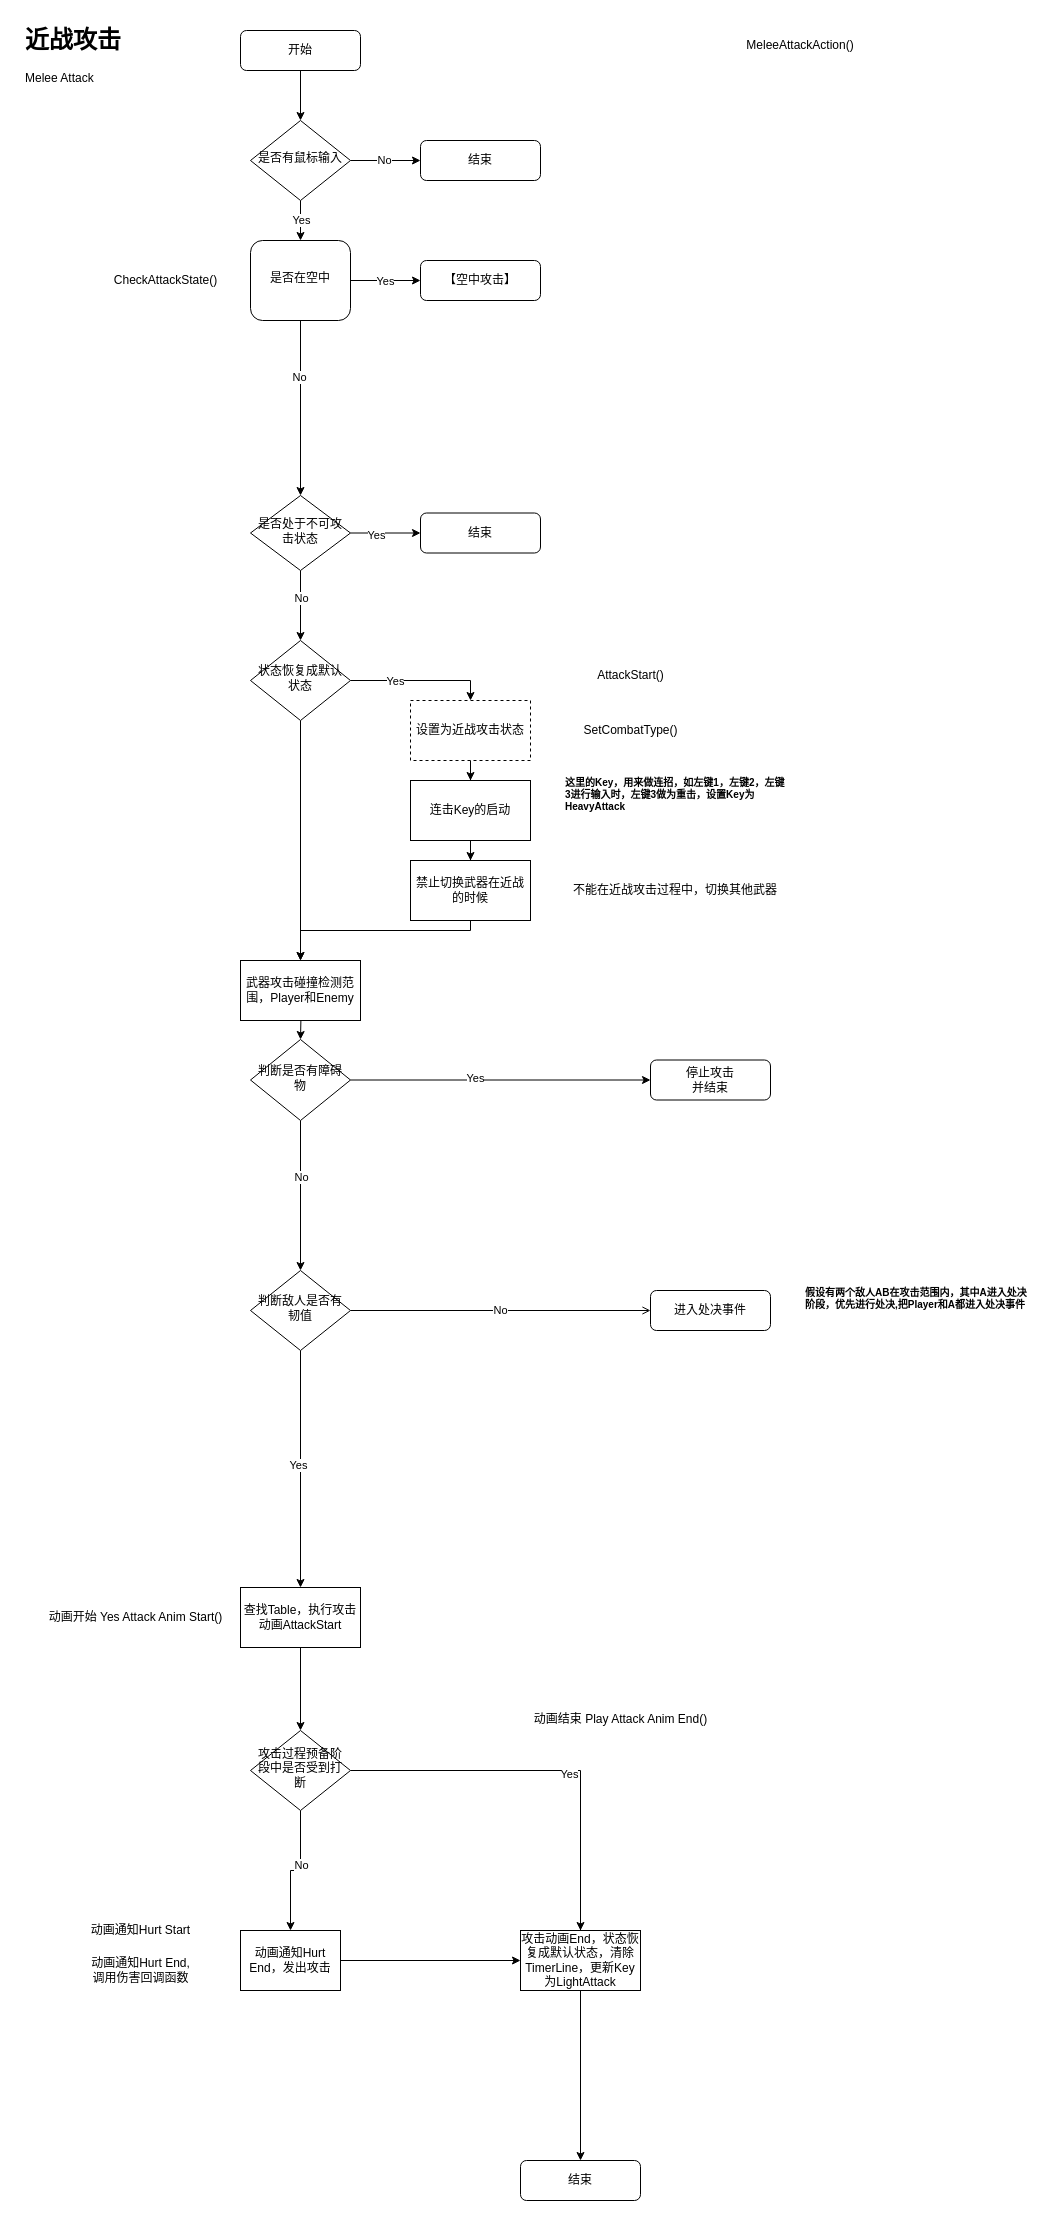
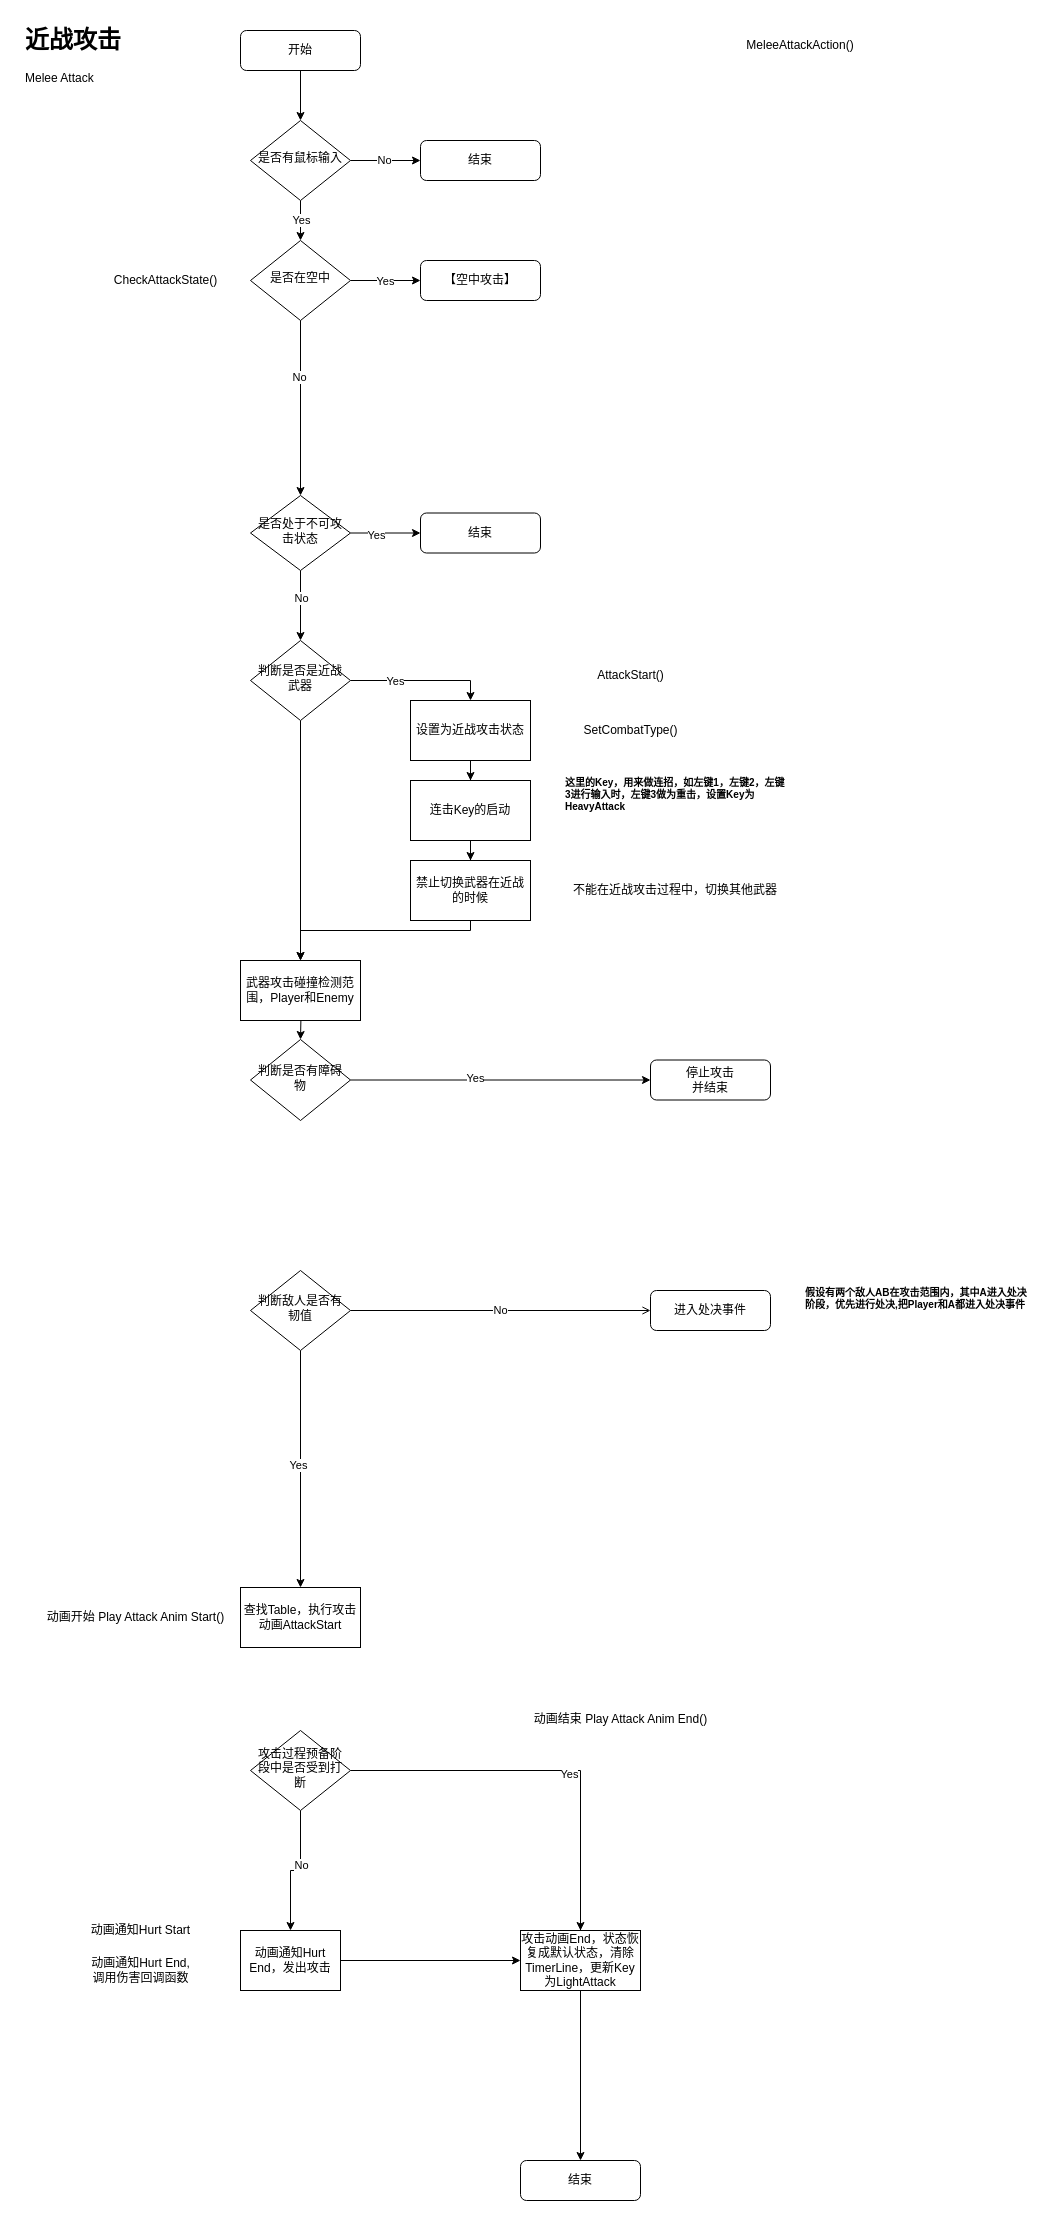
(301, 281) -> (301, 281)
(301, 679) -> (301, 679)
(471, 731) -> (471, 731)
(301, 1192) -> none
(136, 1618) -> (136, 1618)
(301, 1686) -> none
